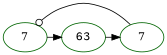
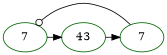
(84, 37) -> (84, 37)
